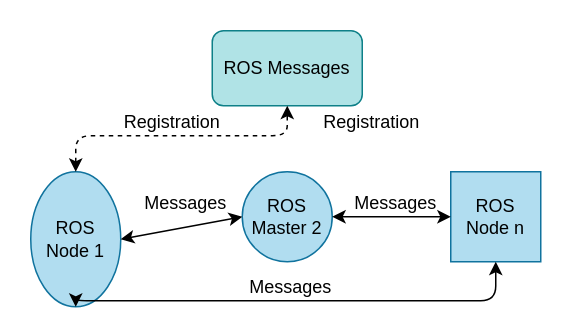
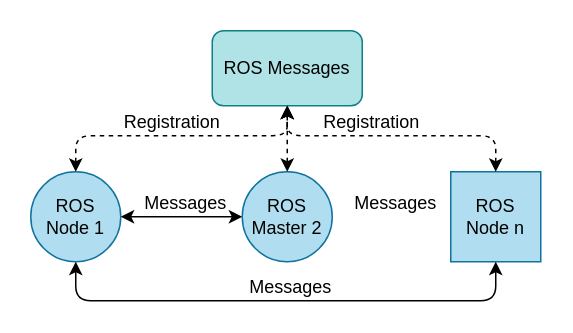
none -> (403, 136)
none -> (287, 148)
(391, 217) -> none
(76, 239) -> (76, 217)
